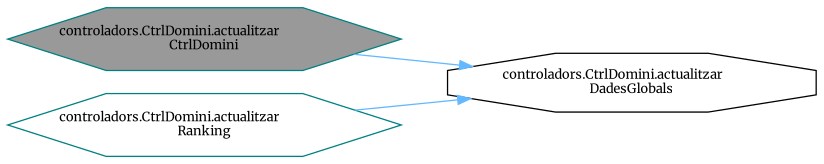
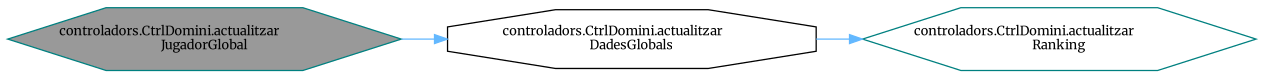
(204, 39) -> (204, 39)
(406, 105) -> (833, 39)
